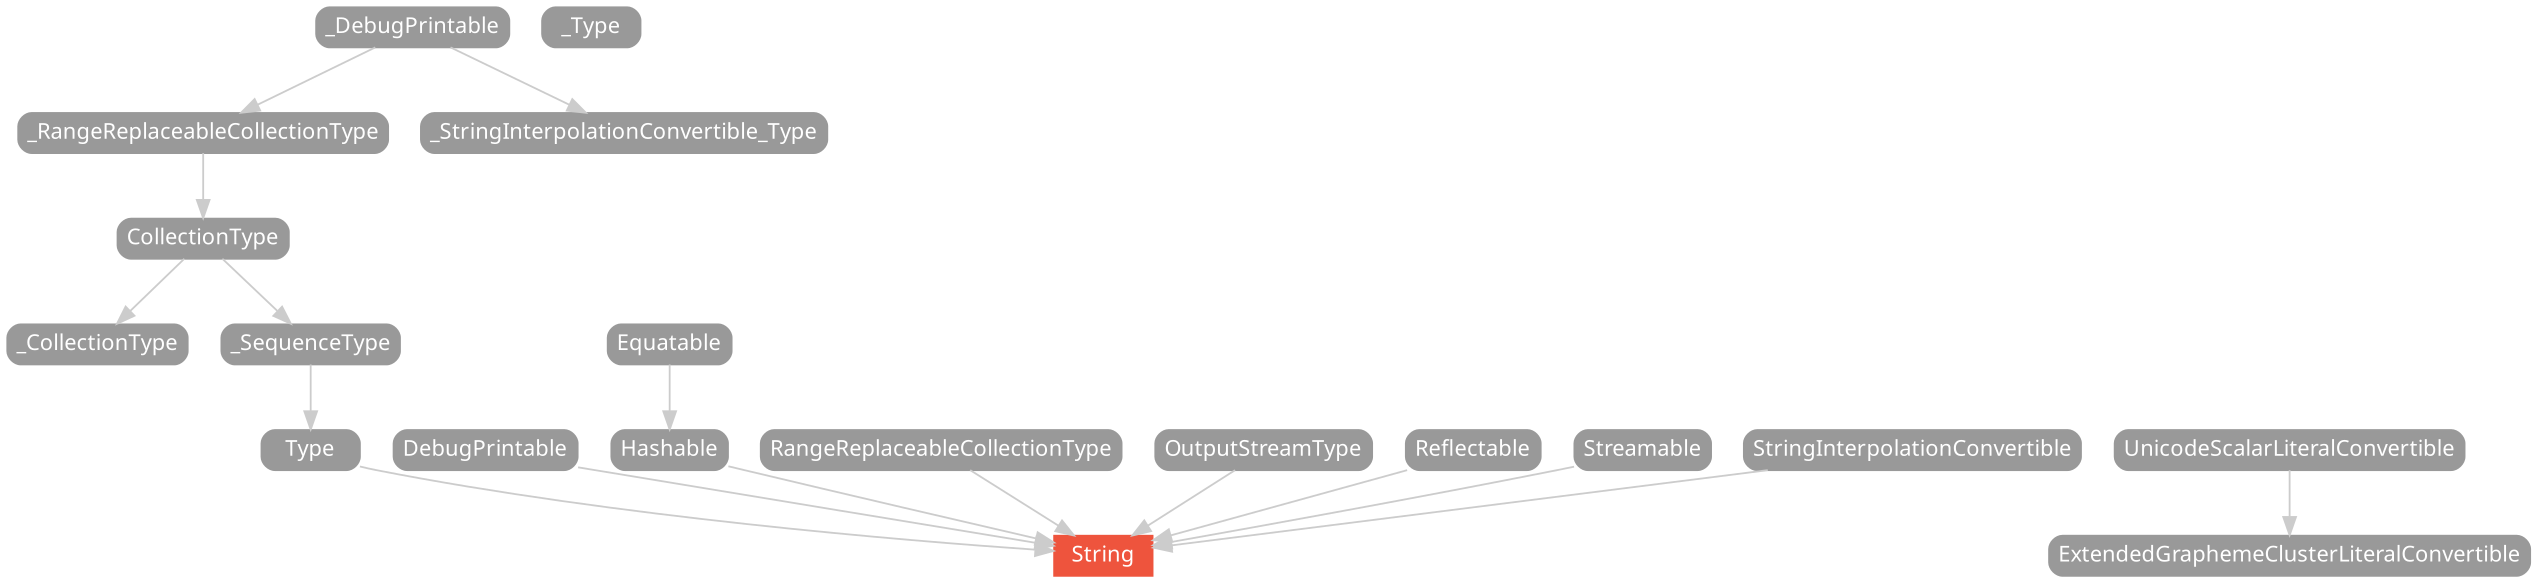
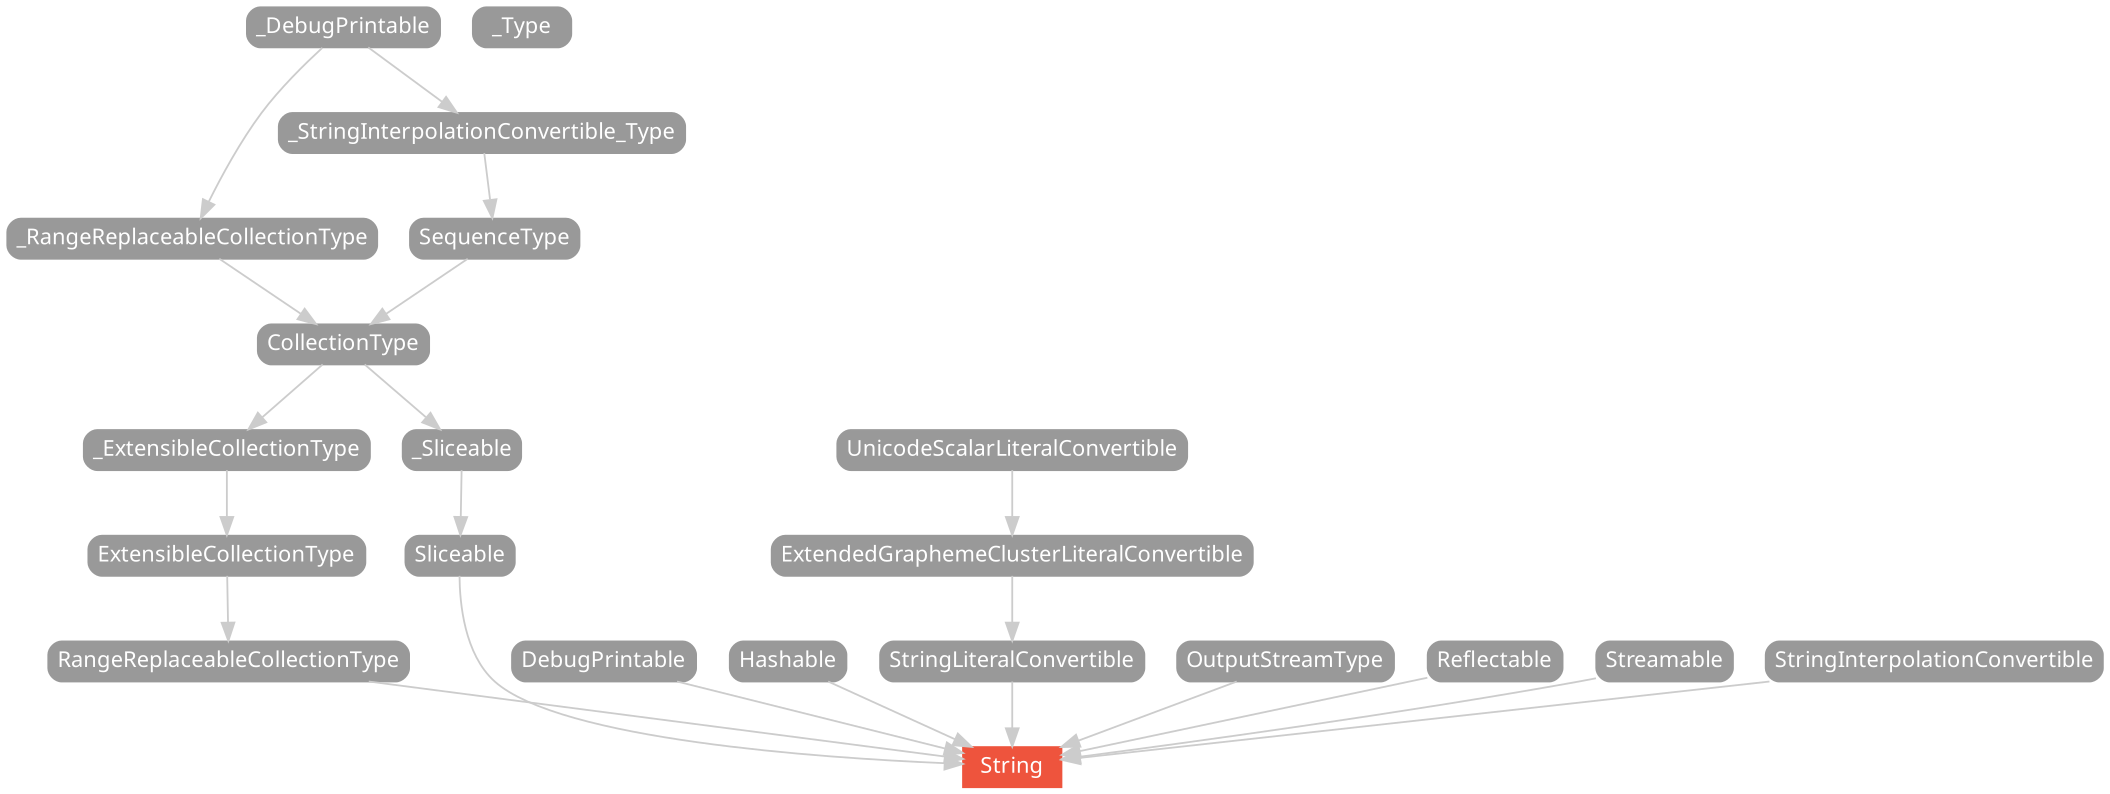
none -> (495, 239)
(97, 344) -> (227, 450)
(311, 344) -> (462, 450)
(670, 344) -> none
(311, 450) -> (460, 556)
none -> (227, 556)
none -> (1012, 661)
